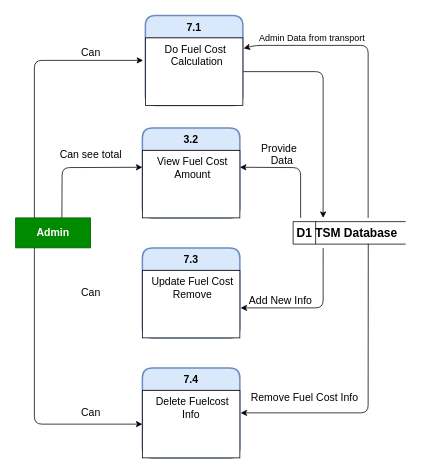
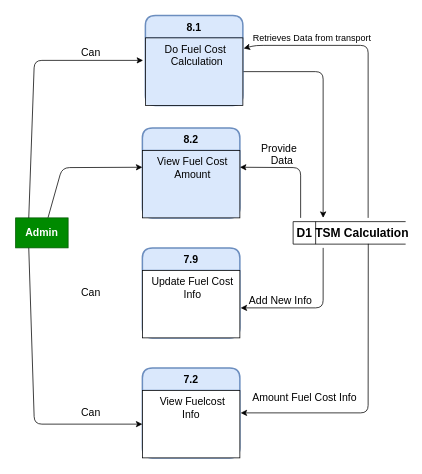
(194, 27) -> (194, 27)
(312, 38) -> (312, 38)
(194, 72) -> (194, 72)
(191, 140) -> (191, 140)
(90, 154) -> none
(191, 184) -> (191, 184)
(53, 233) -> (42, 233)
(332, 233) -> (336, 233)
(191, 260) -> (191, 260)
(192, 282) -> (192, 282)
(191, 380) -> (191, 380)
(305, 398) -> (305, 398)
(192, 402) -> (192, 402)
